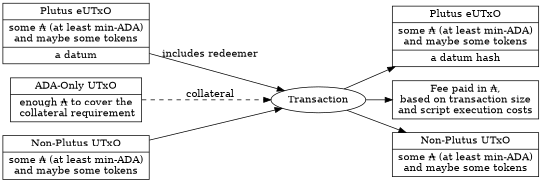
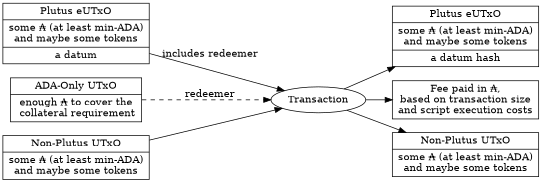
(210, 94) -> (210, 94)
